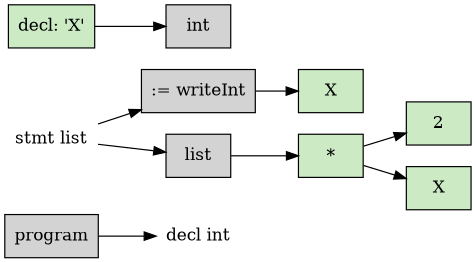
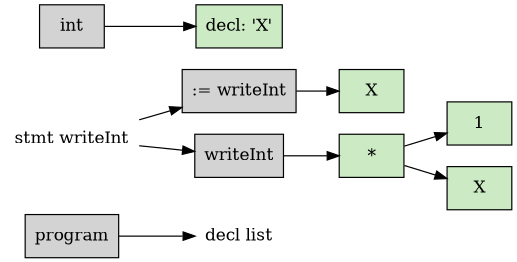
(124, 26) -> (144, 26)
(439, 123) -> (479, 123)
(52, 139) -> (72, 139)
(198, 156) -> (239, 156)
(198, 236) -> (239, 236)
